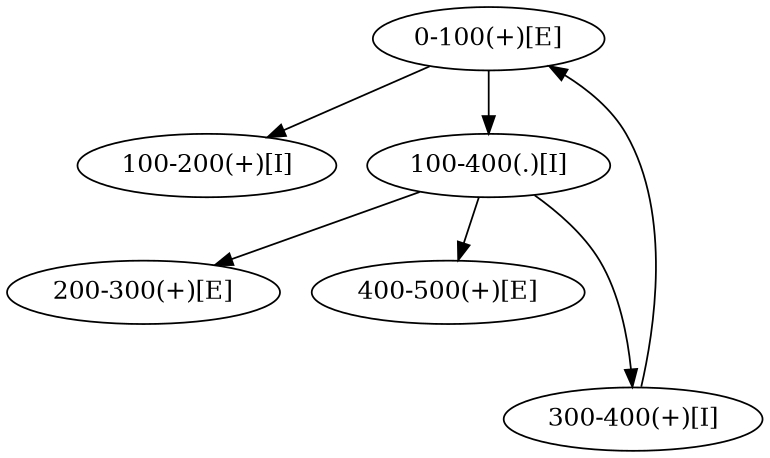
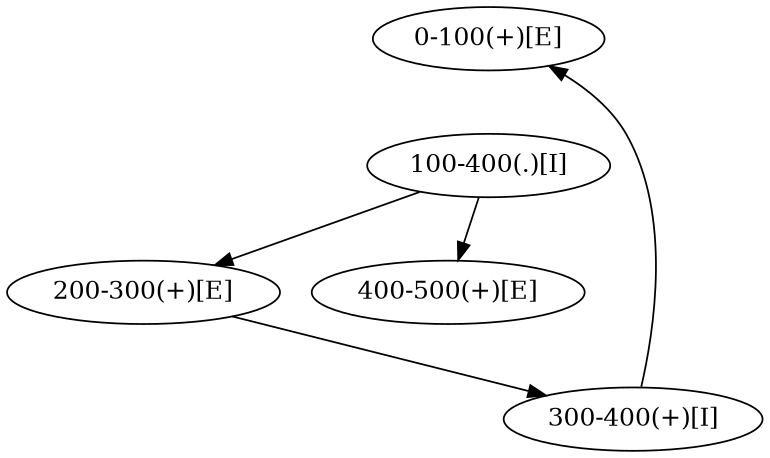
(489, 94) -> none
(207, 166) -> none
(605, 270) -> (381, 354)
